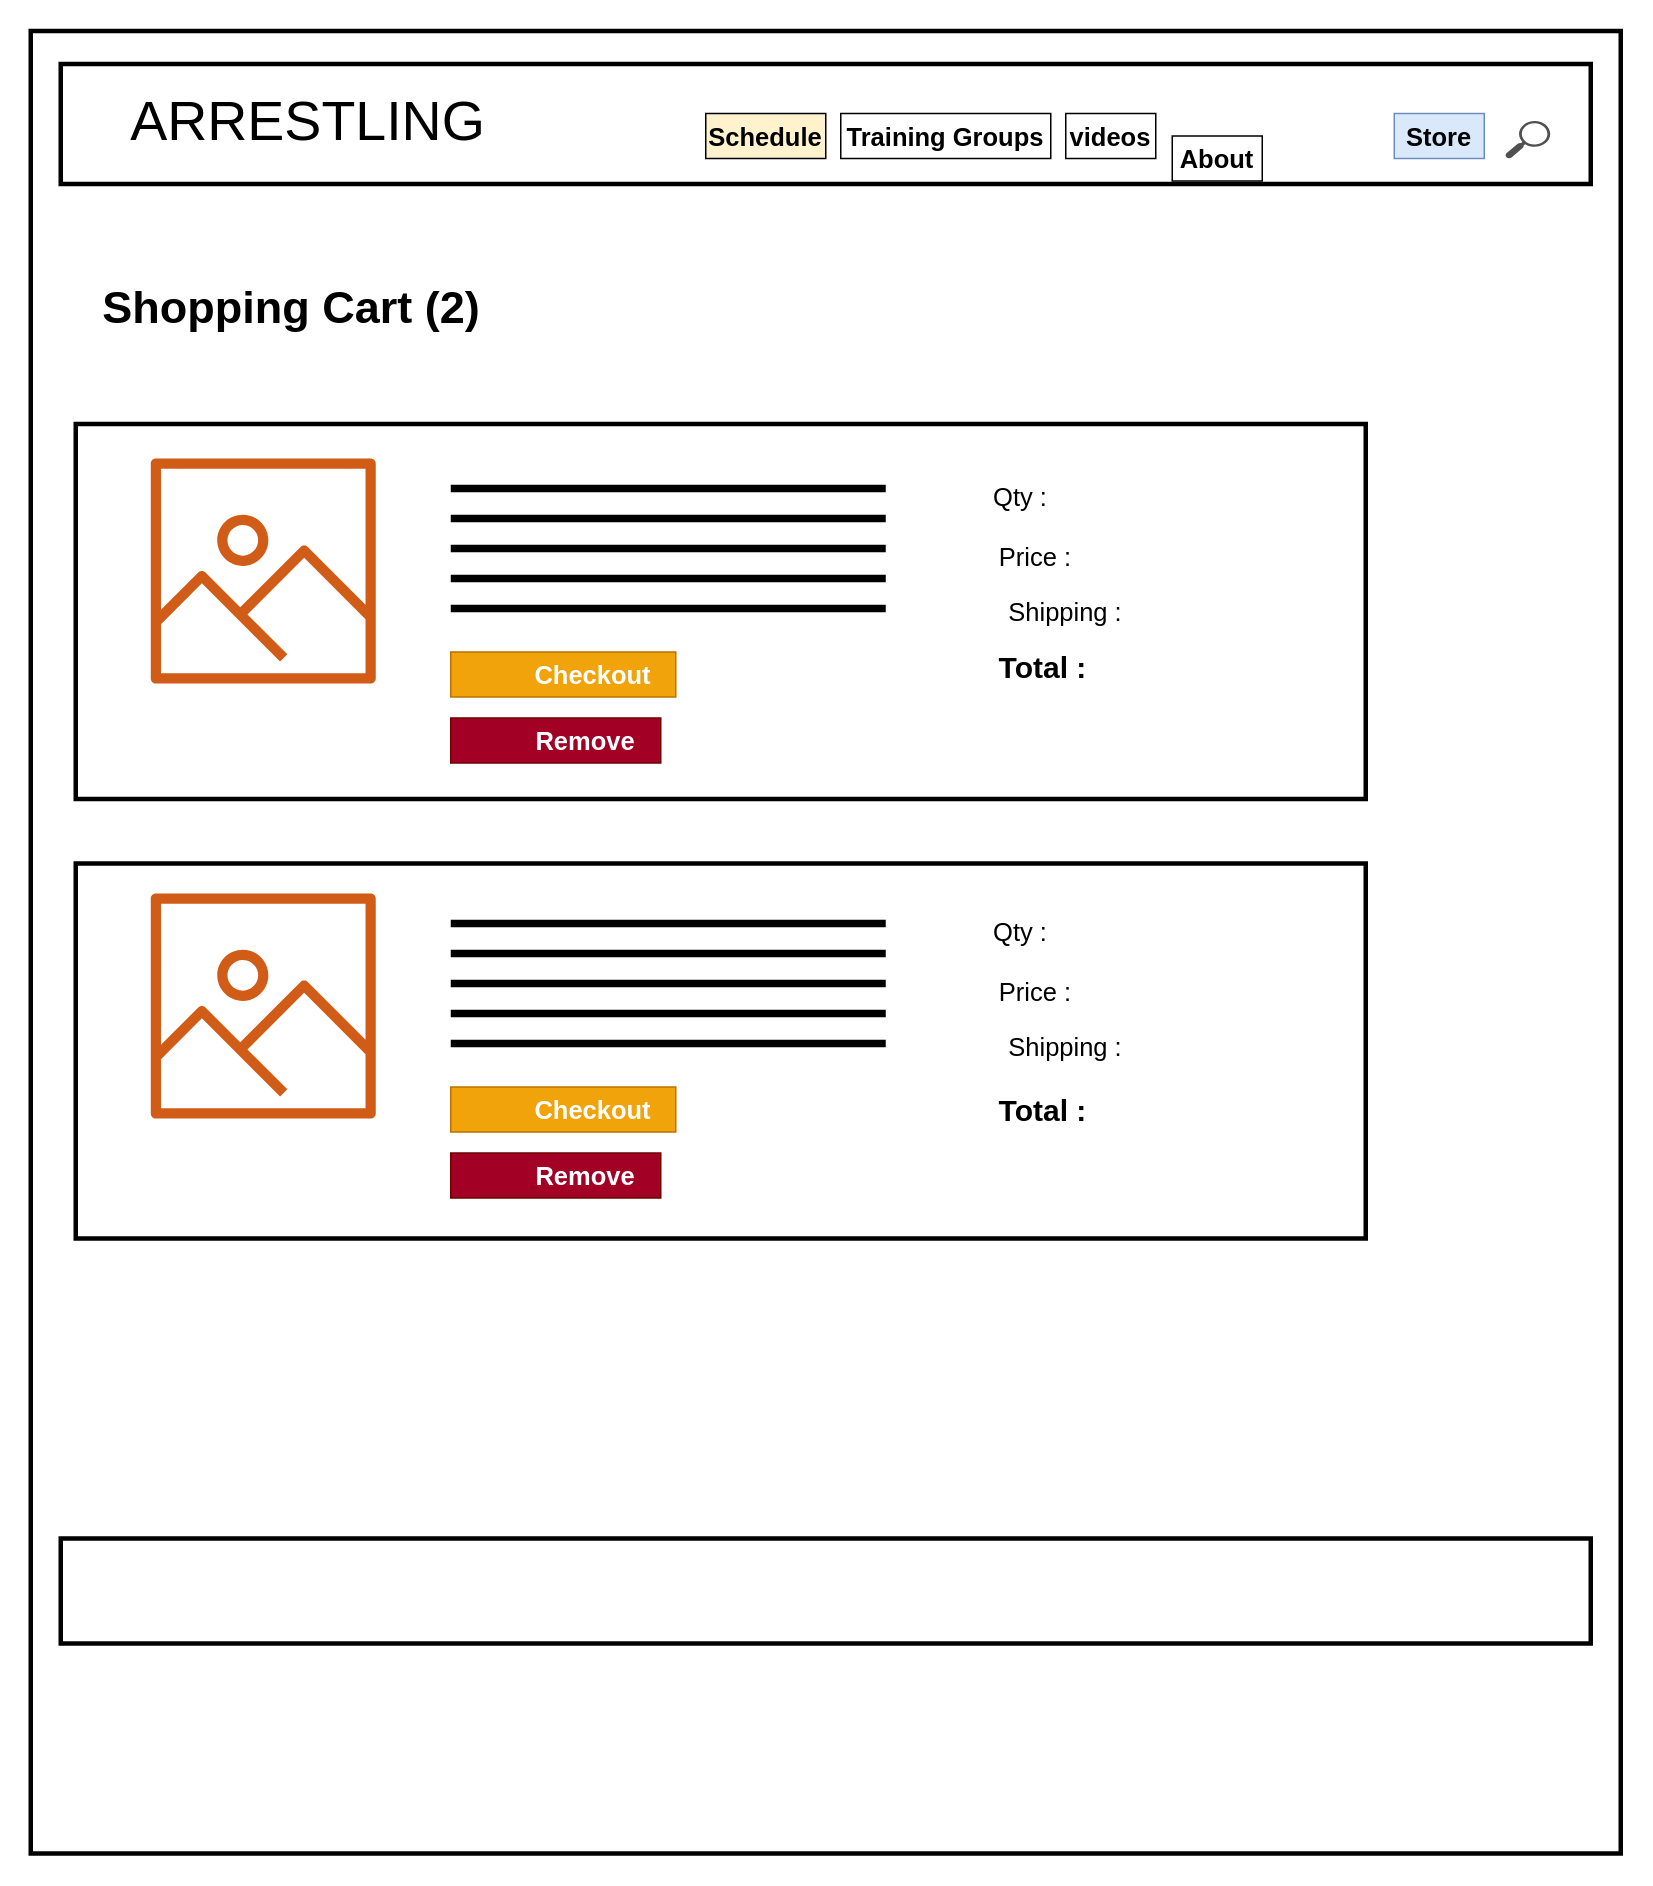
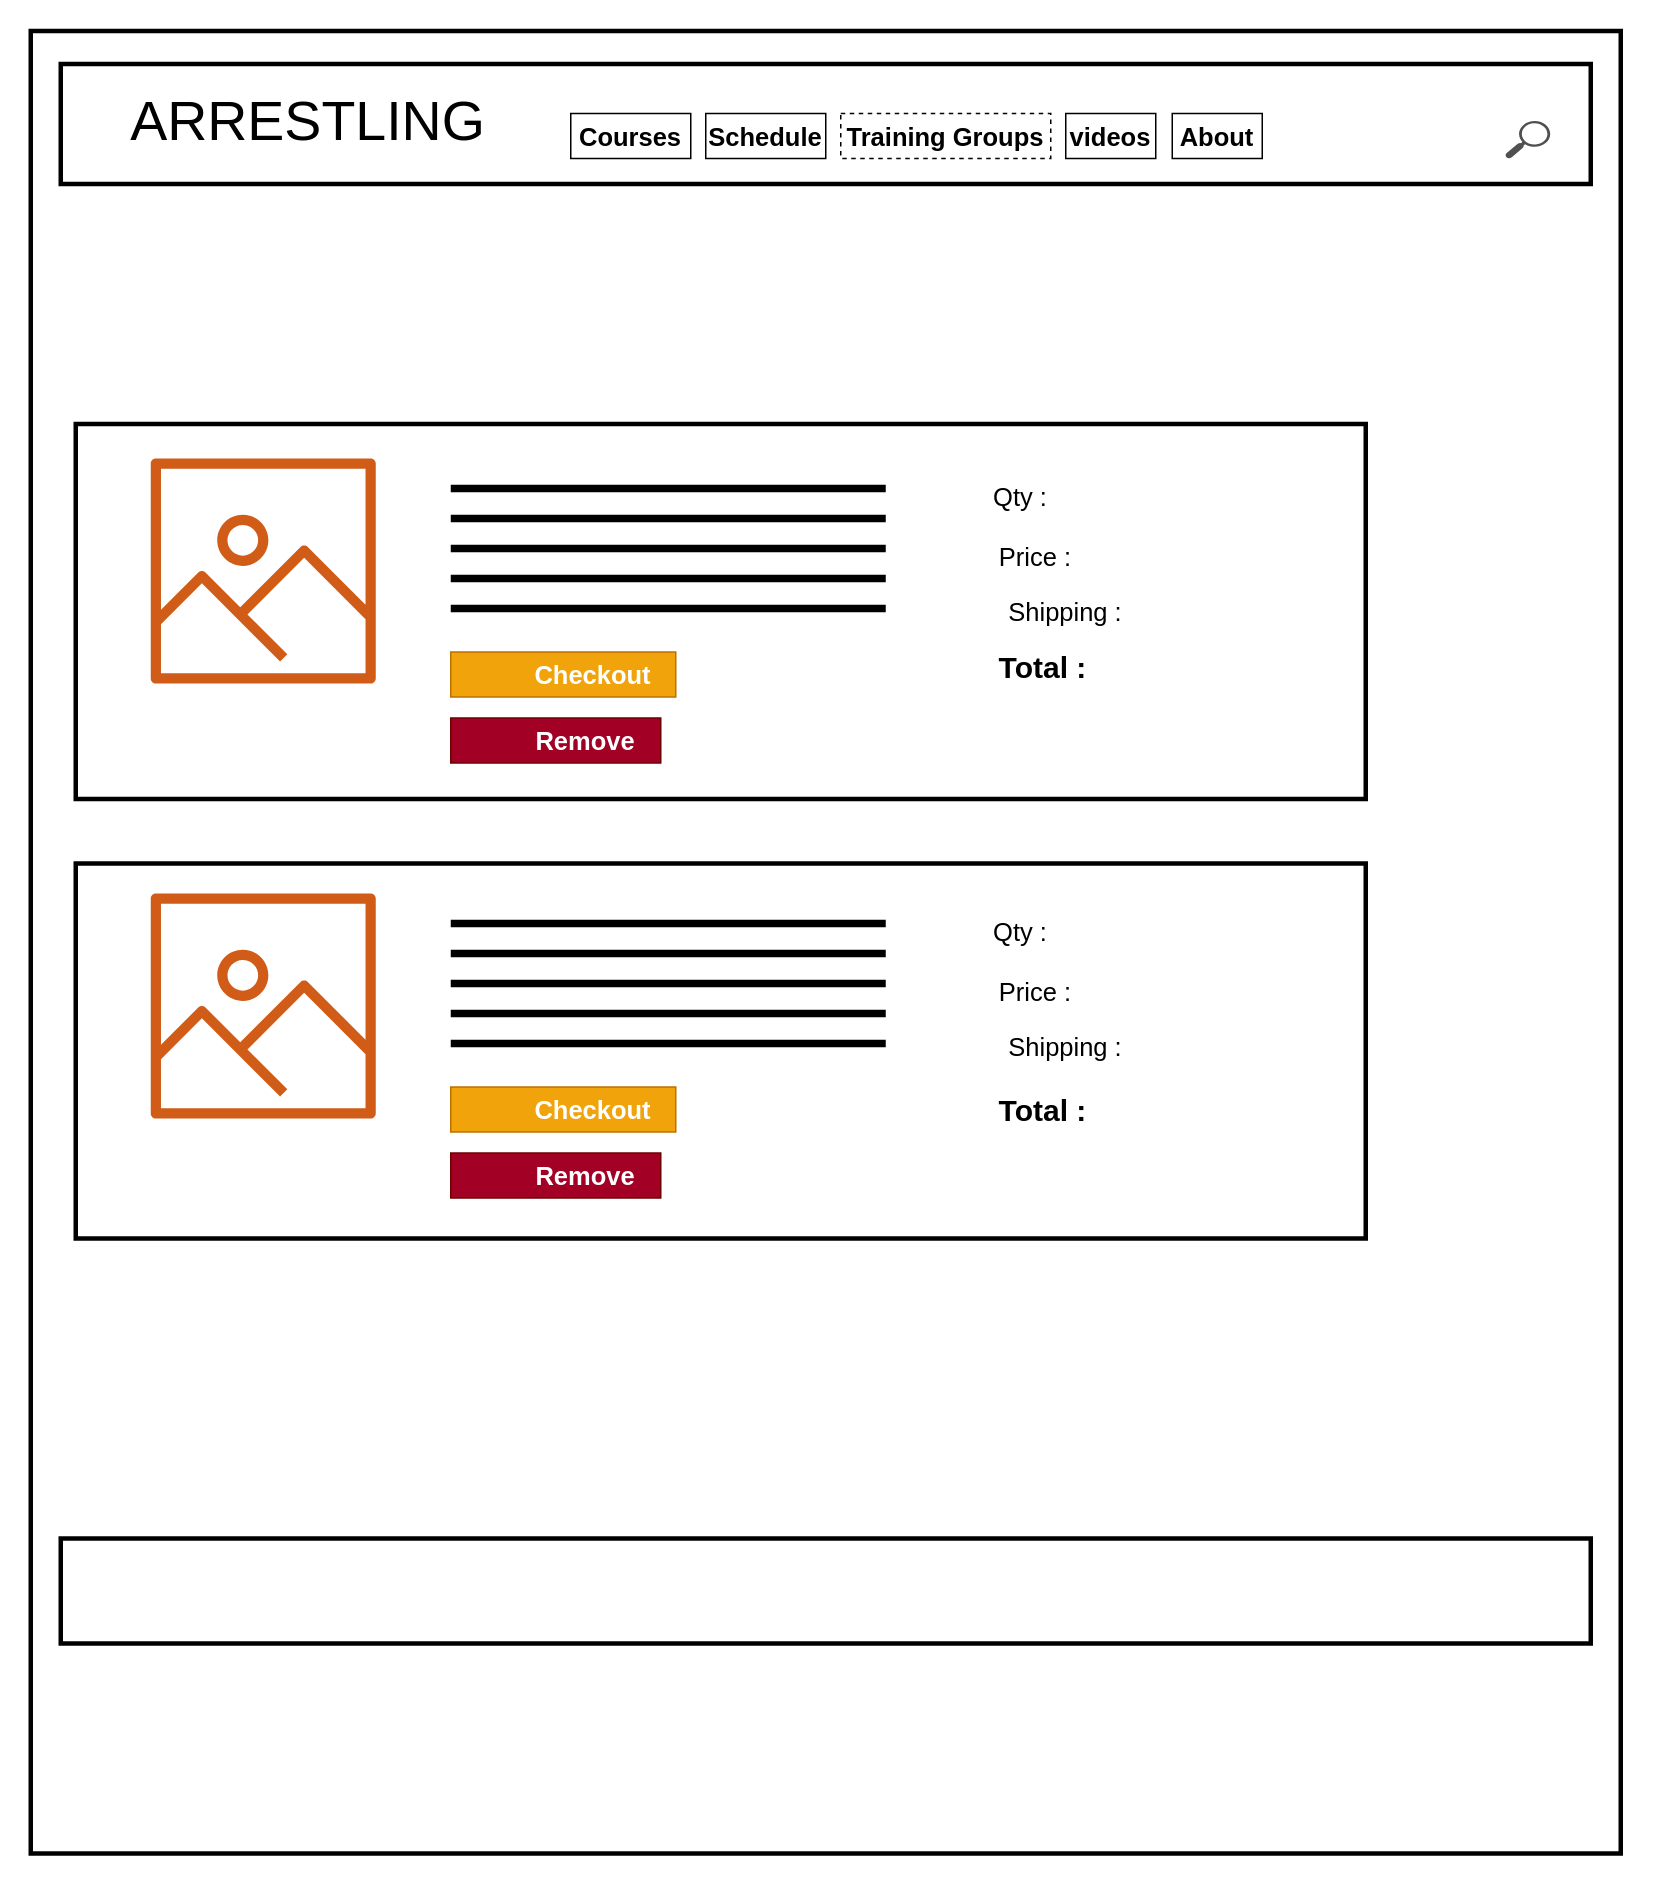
none -> (631, 136)
(766, 136) -> (766, 136)
(946, 136) -> (946, 136)
(1439, 136) -> none
(1217, 158) -> (1217, 136)
(292, 316) -> none
